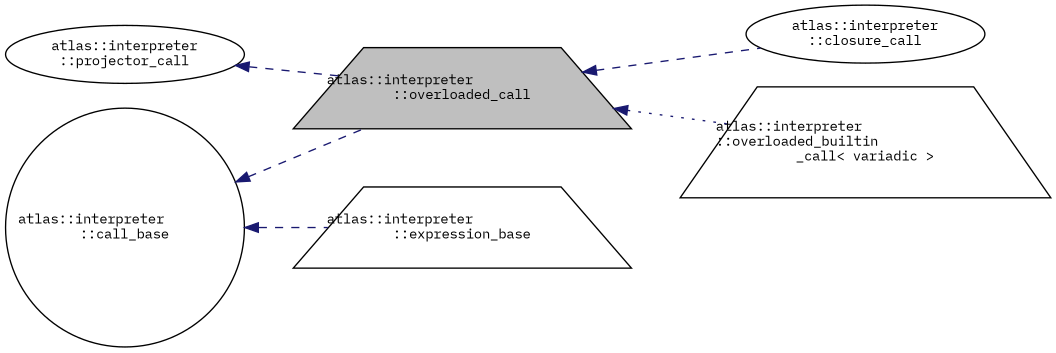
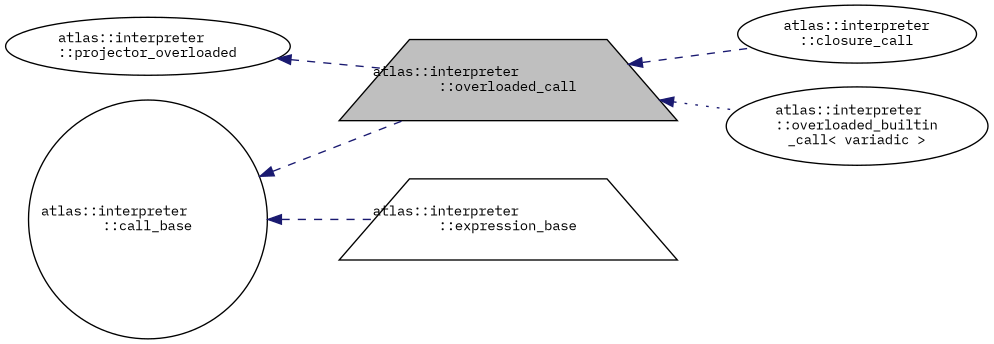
(125, 54) -> (148, 46)
(865, 142) -> (857, 126)
